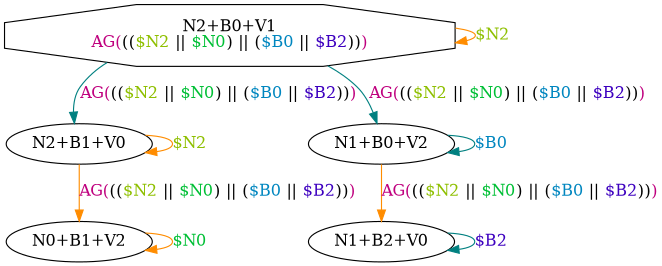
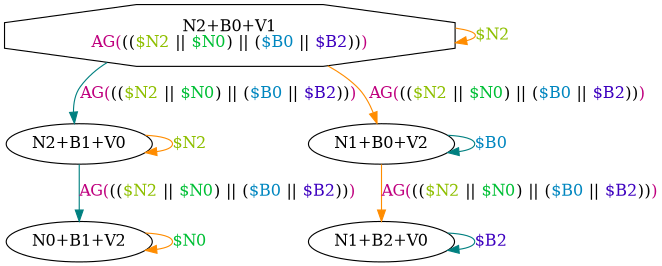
(355, 85) -> (355, 85)
(79, 187) -> (79, 187)
